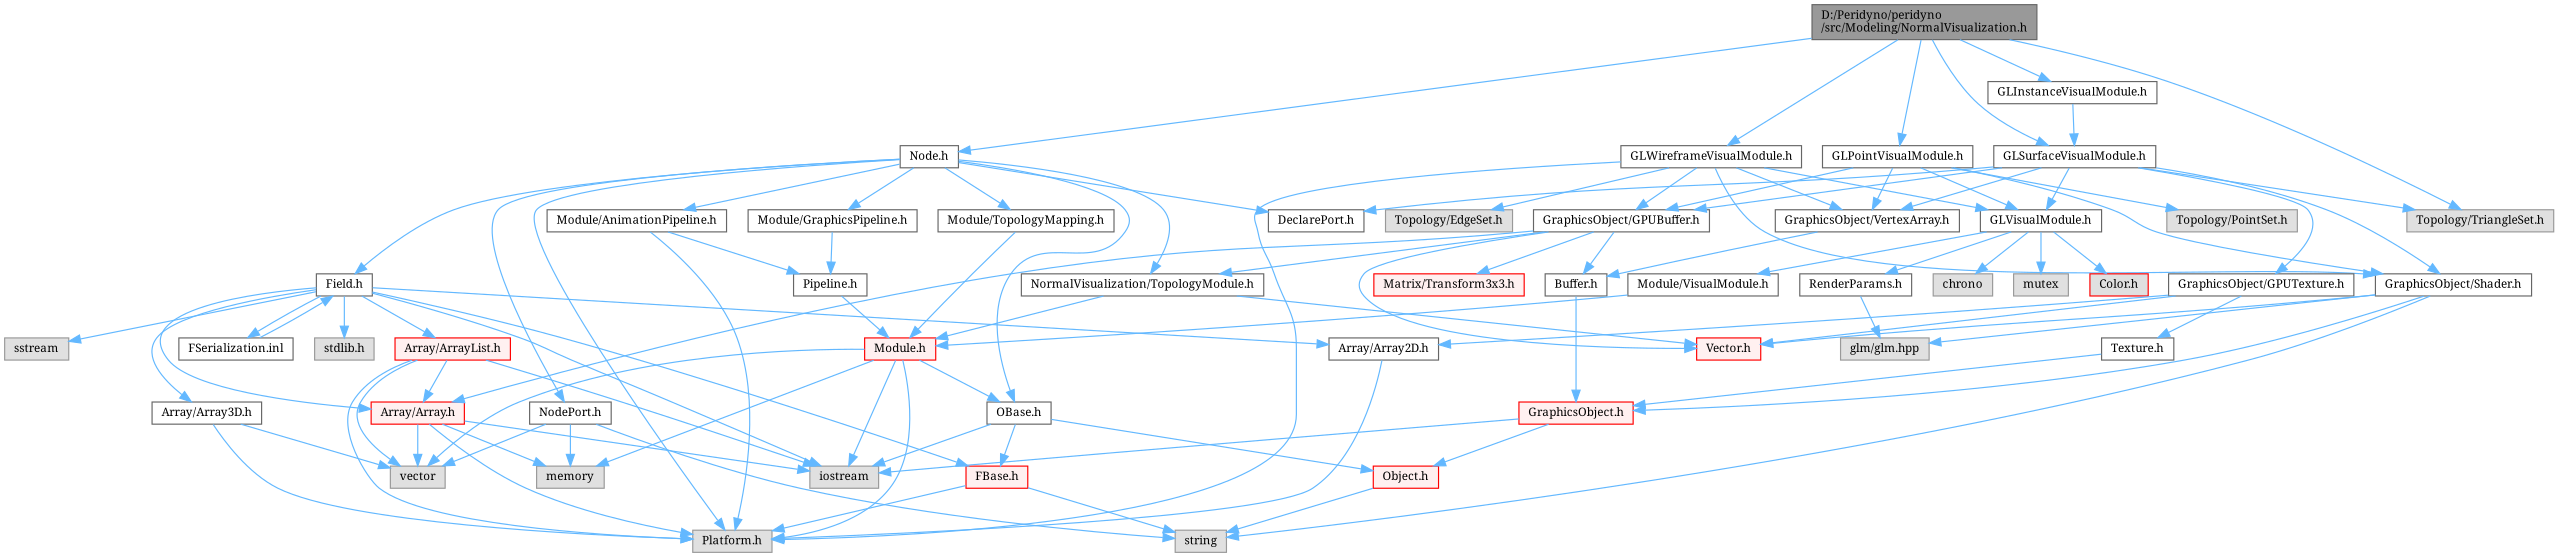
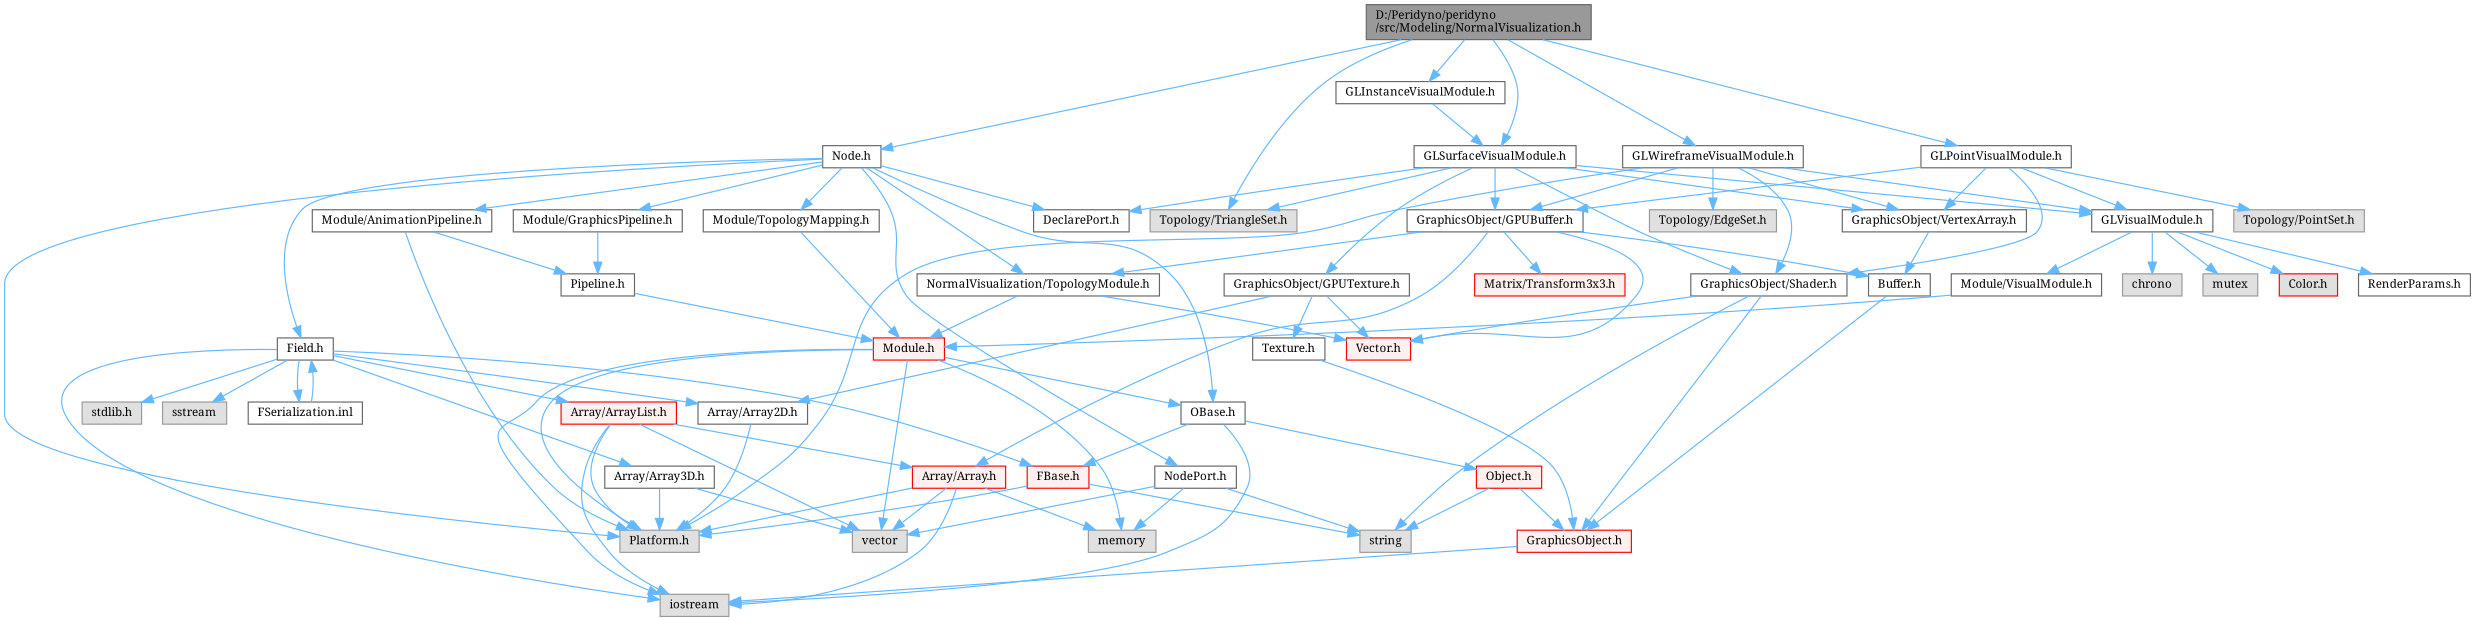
(1885, 349) -> none
(171, 362) -> none
(1497, 443) -> (1537, 505)
